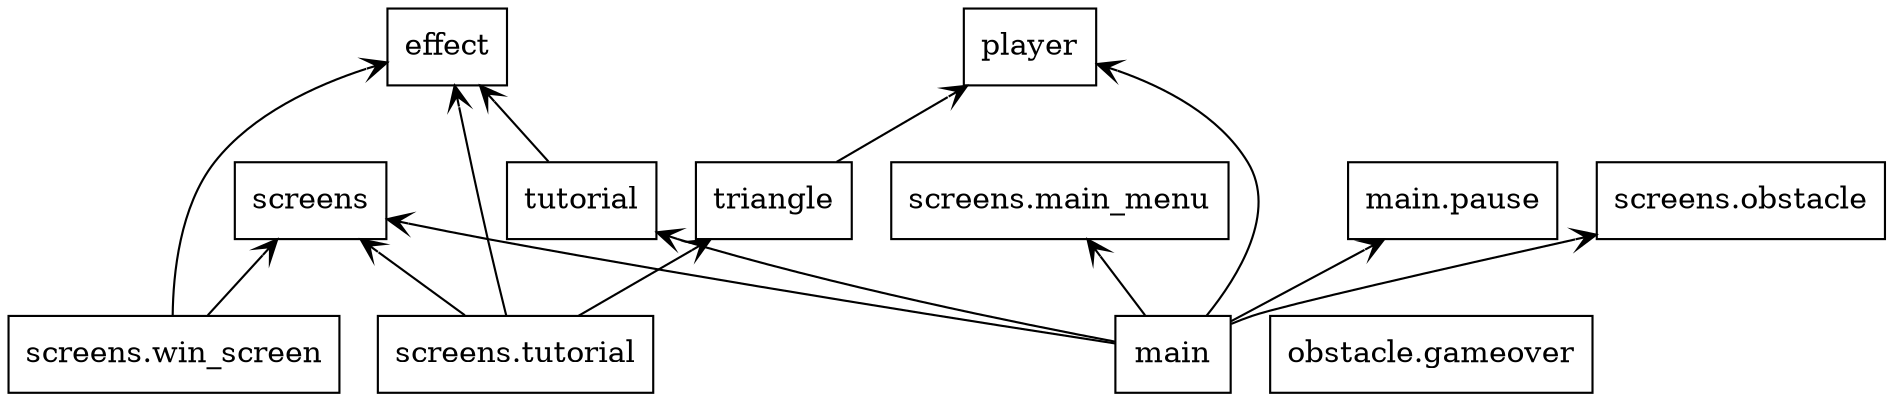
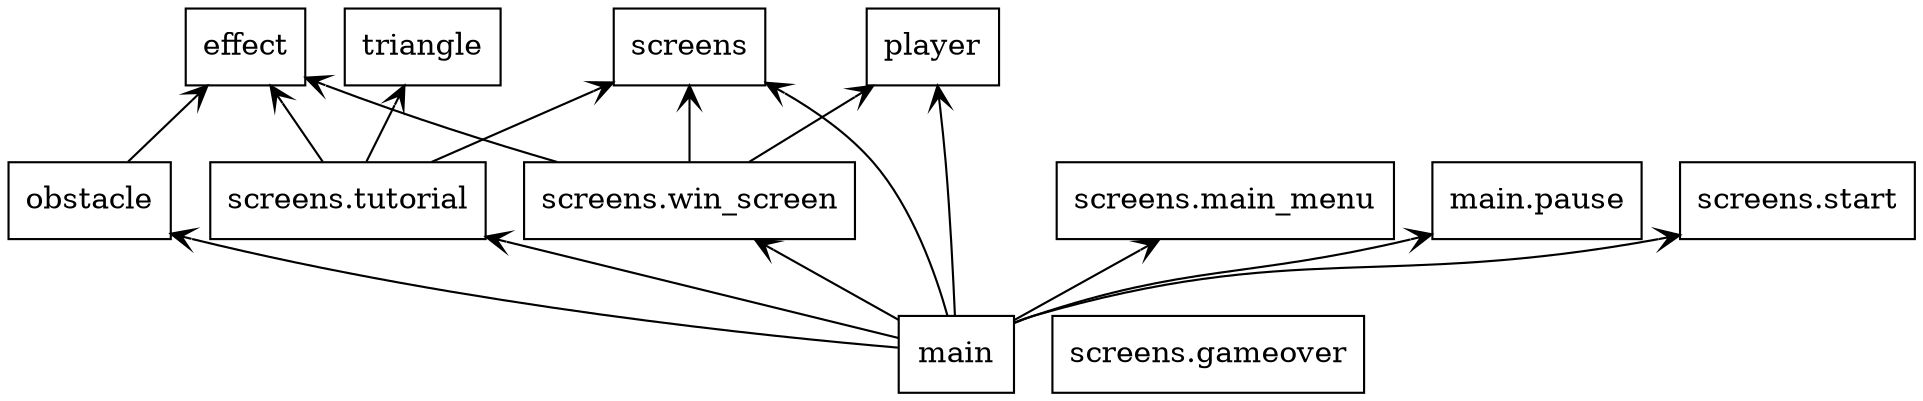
(892, 130) -> (802, 130)
(582, 201) -> (90, 201)
(1741, 201) -> (1797, 201)
none -> (836, 285)
none -> (703, 290)
(1431, 354) -> (1208, 354)
